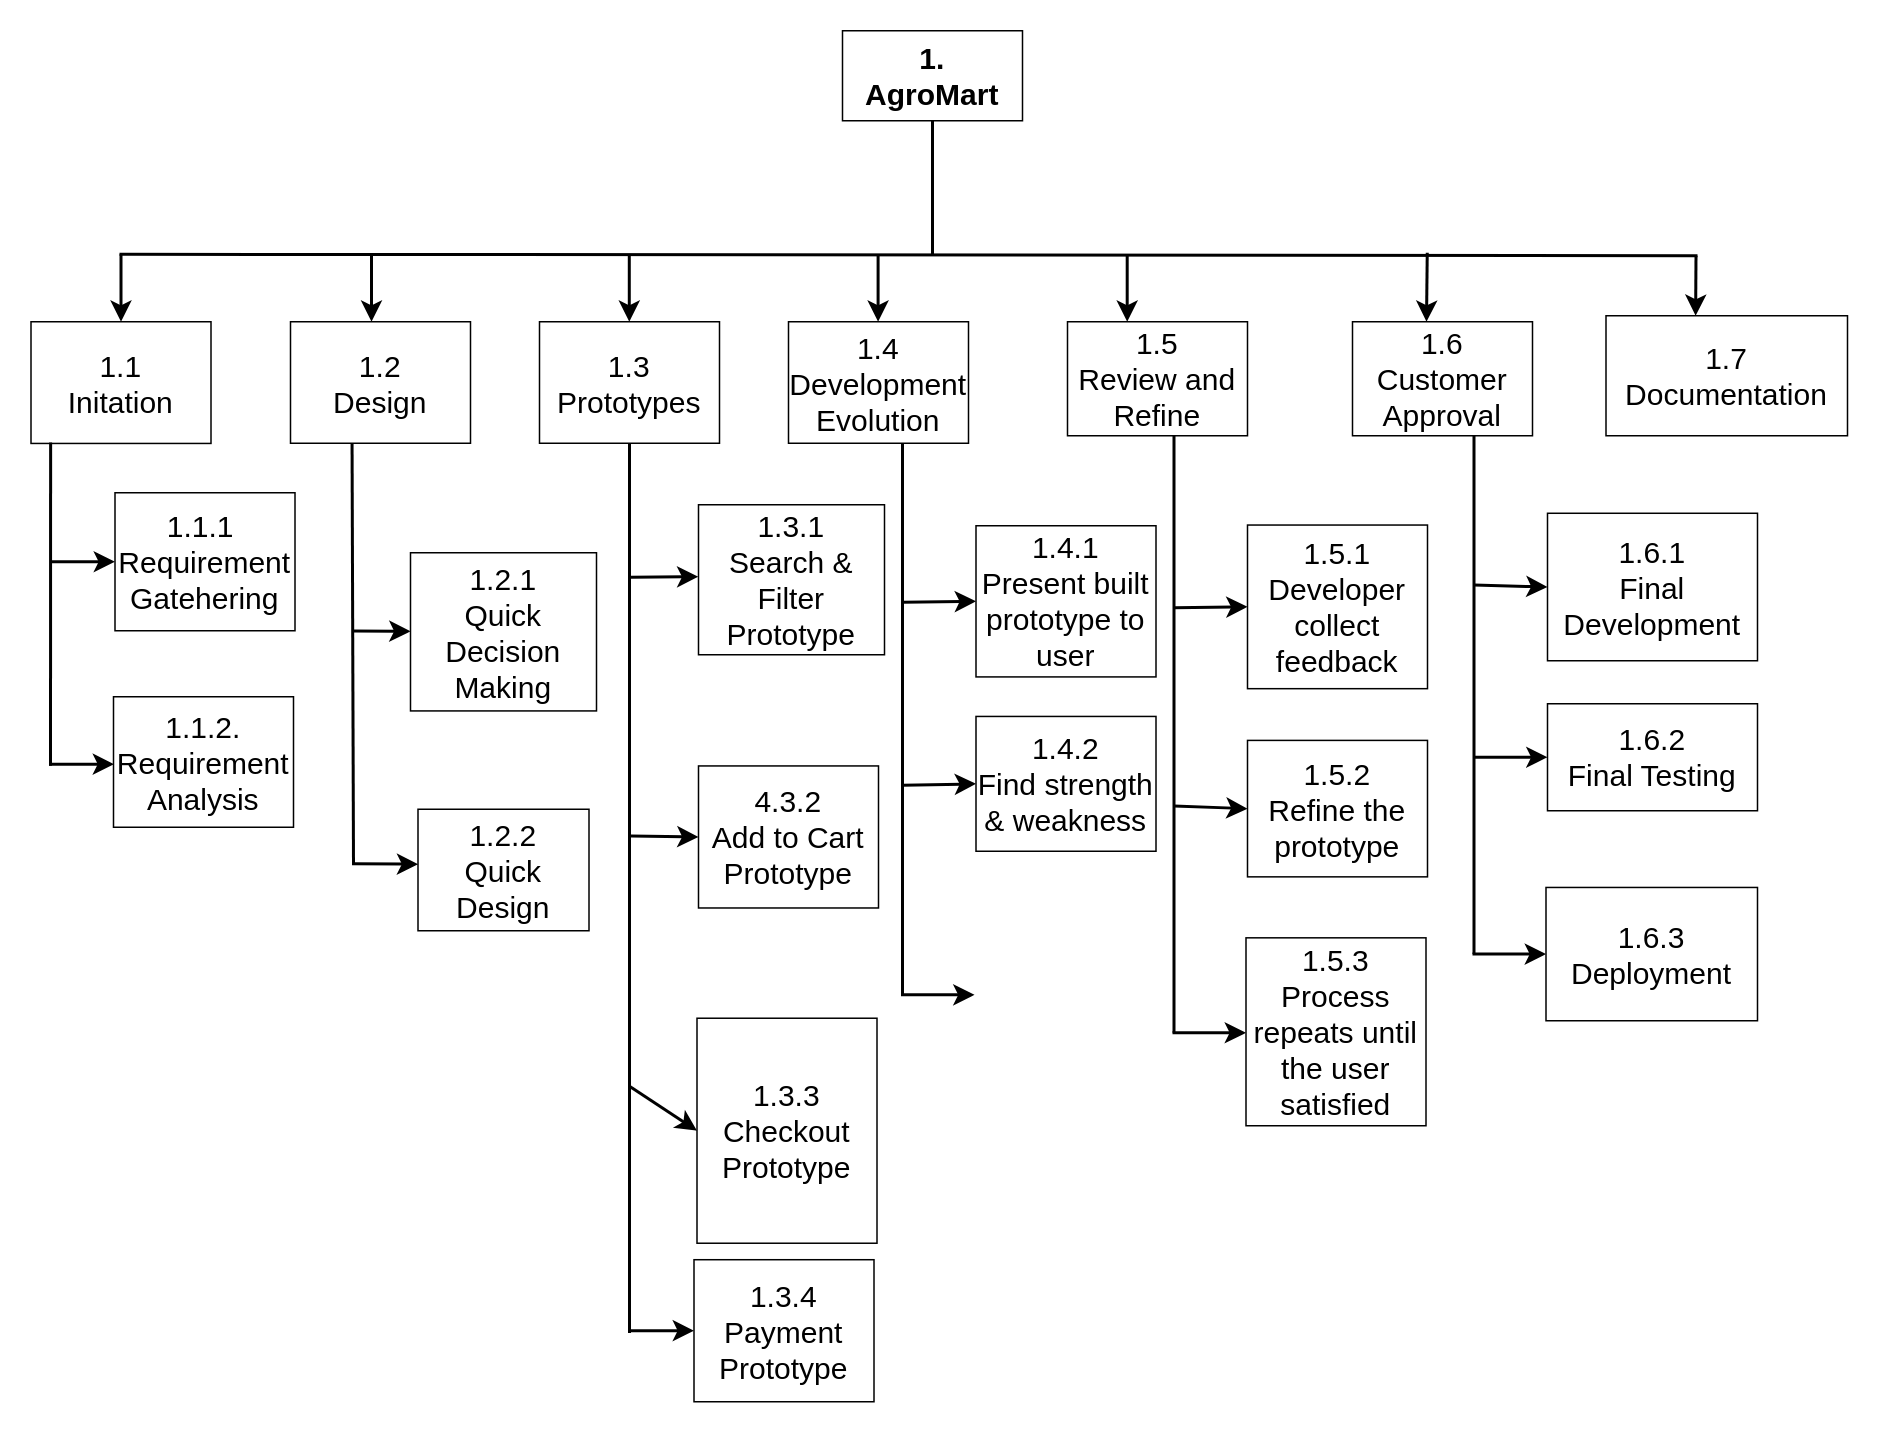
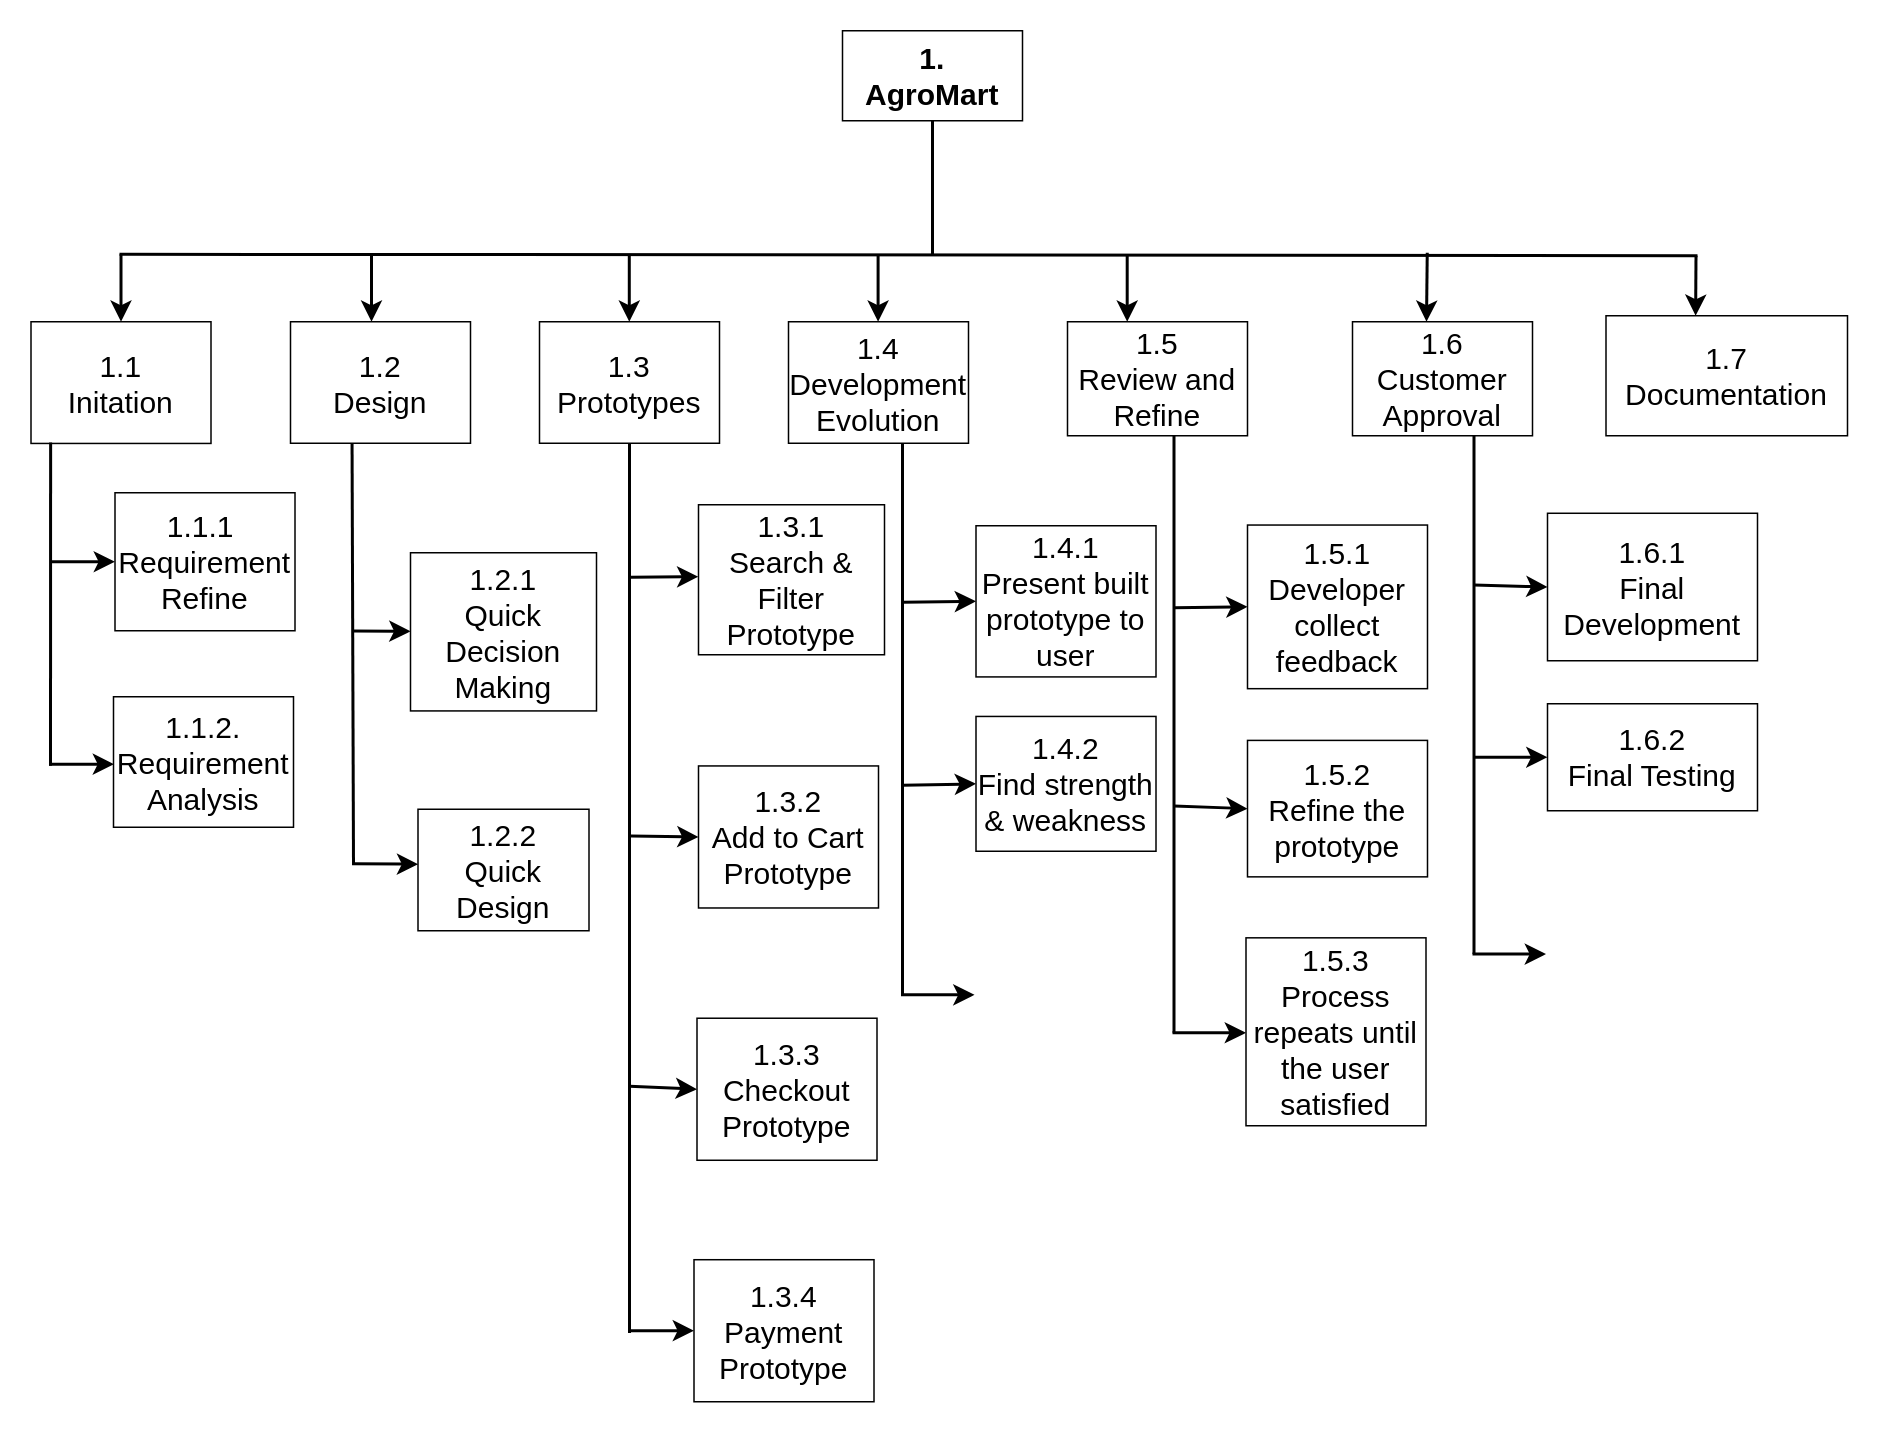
(205, 562) -> (205, 562)
(788, 836) -> (788, 836)
(1652, 954) -> none
(787, 1131) -> (787, 1089)
